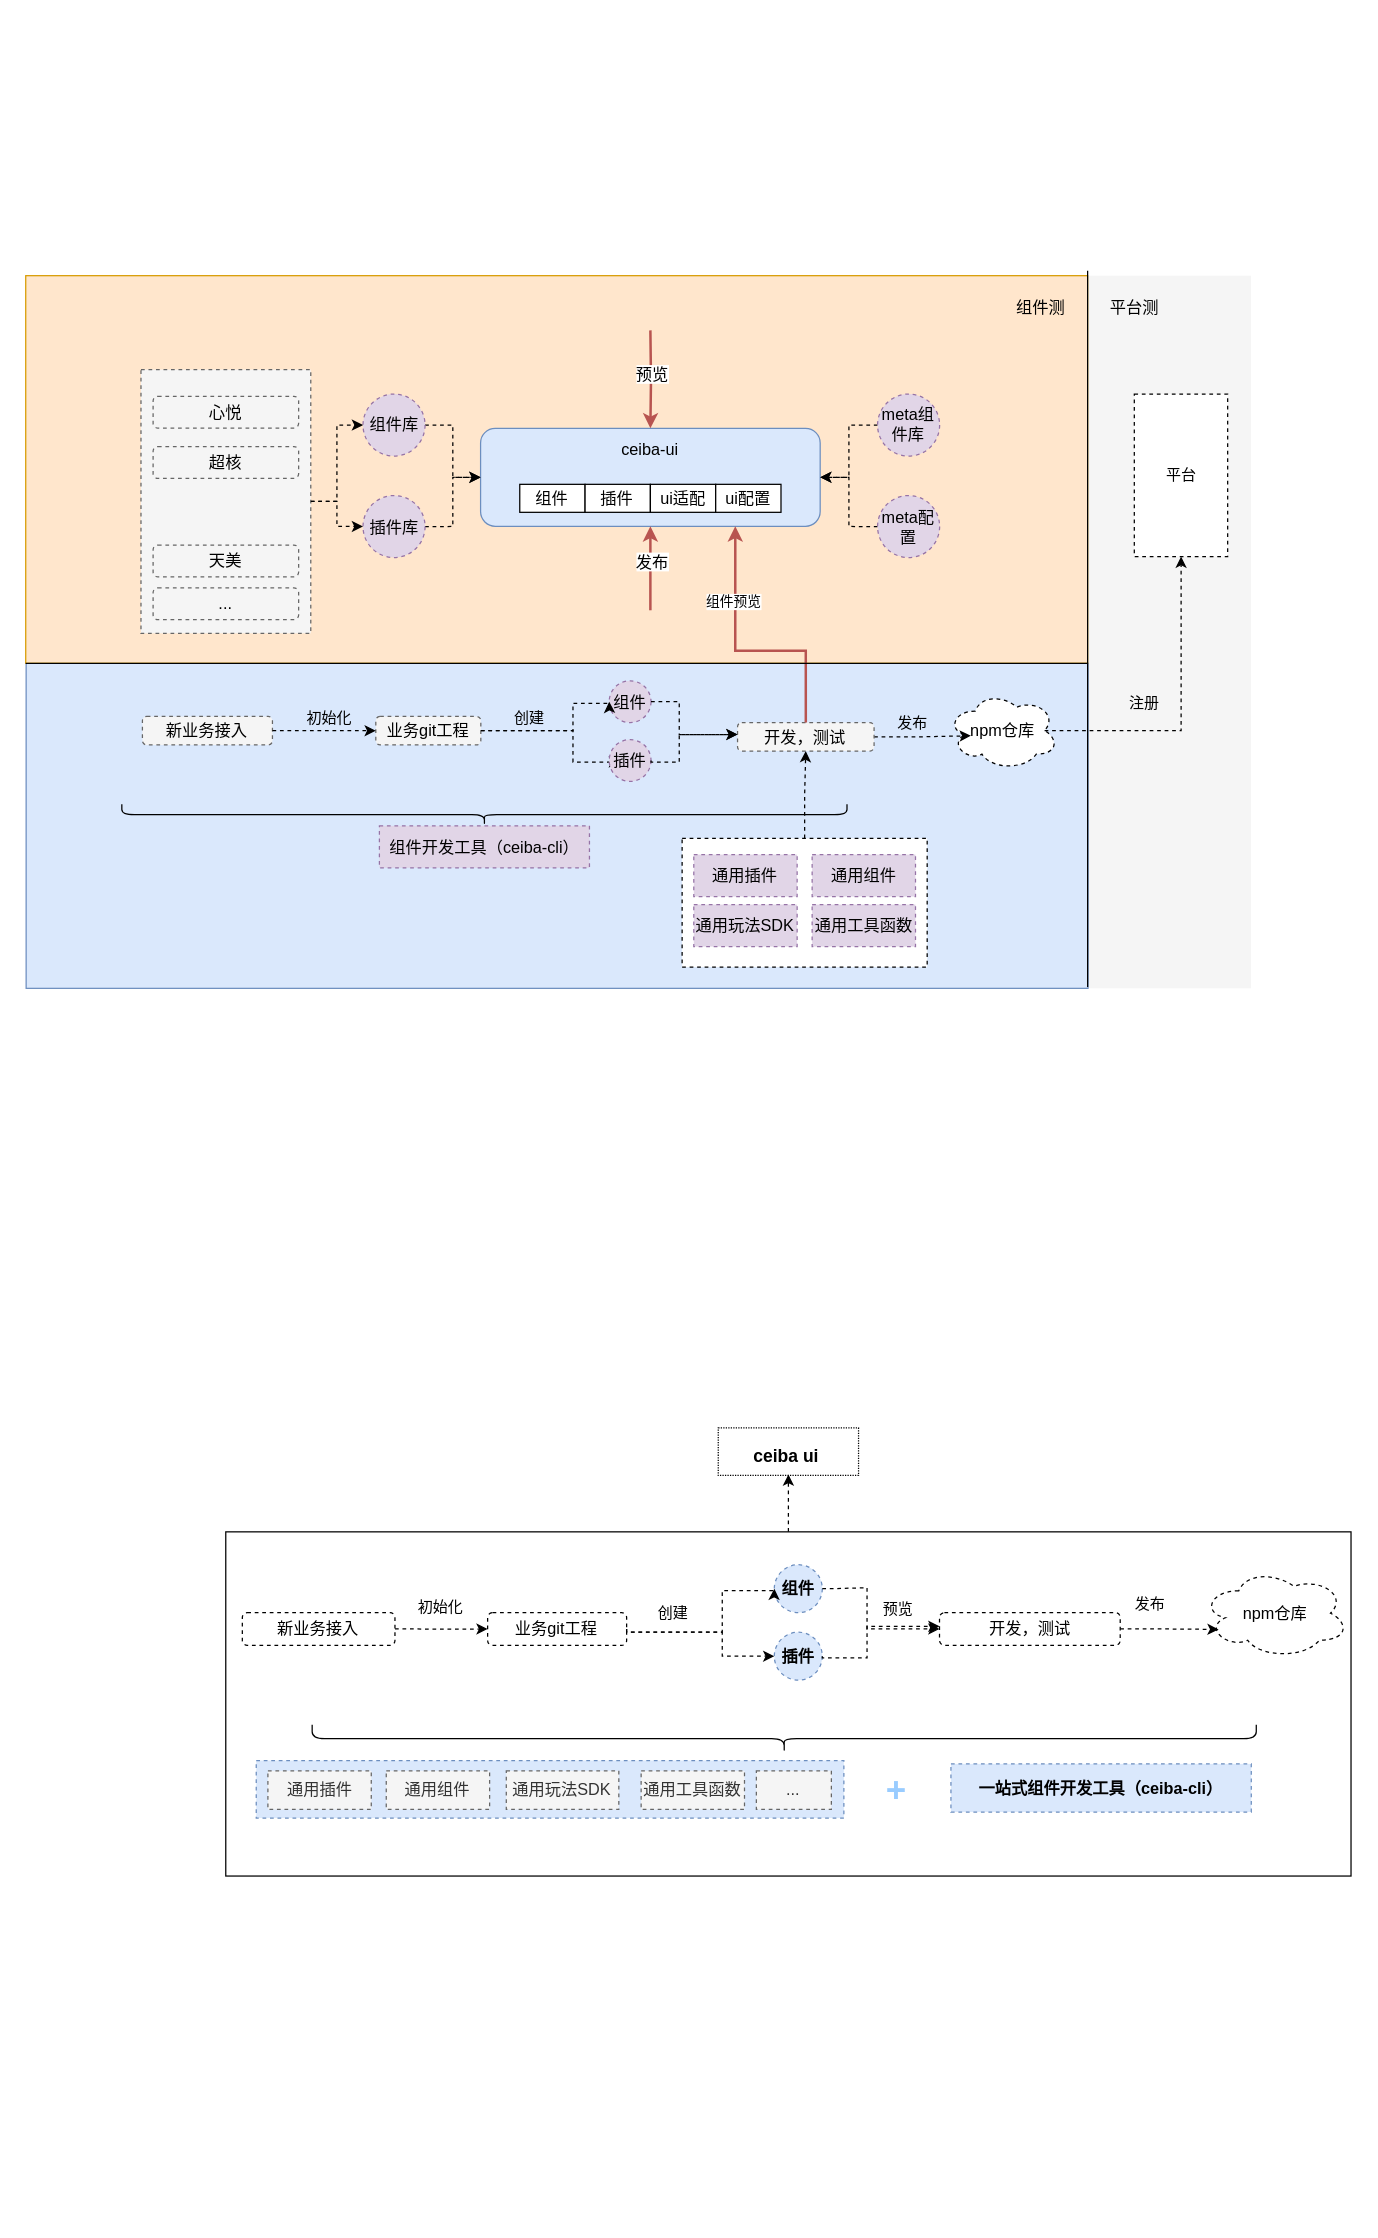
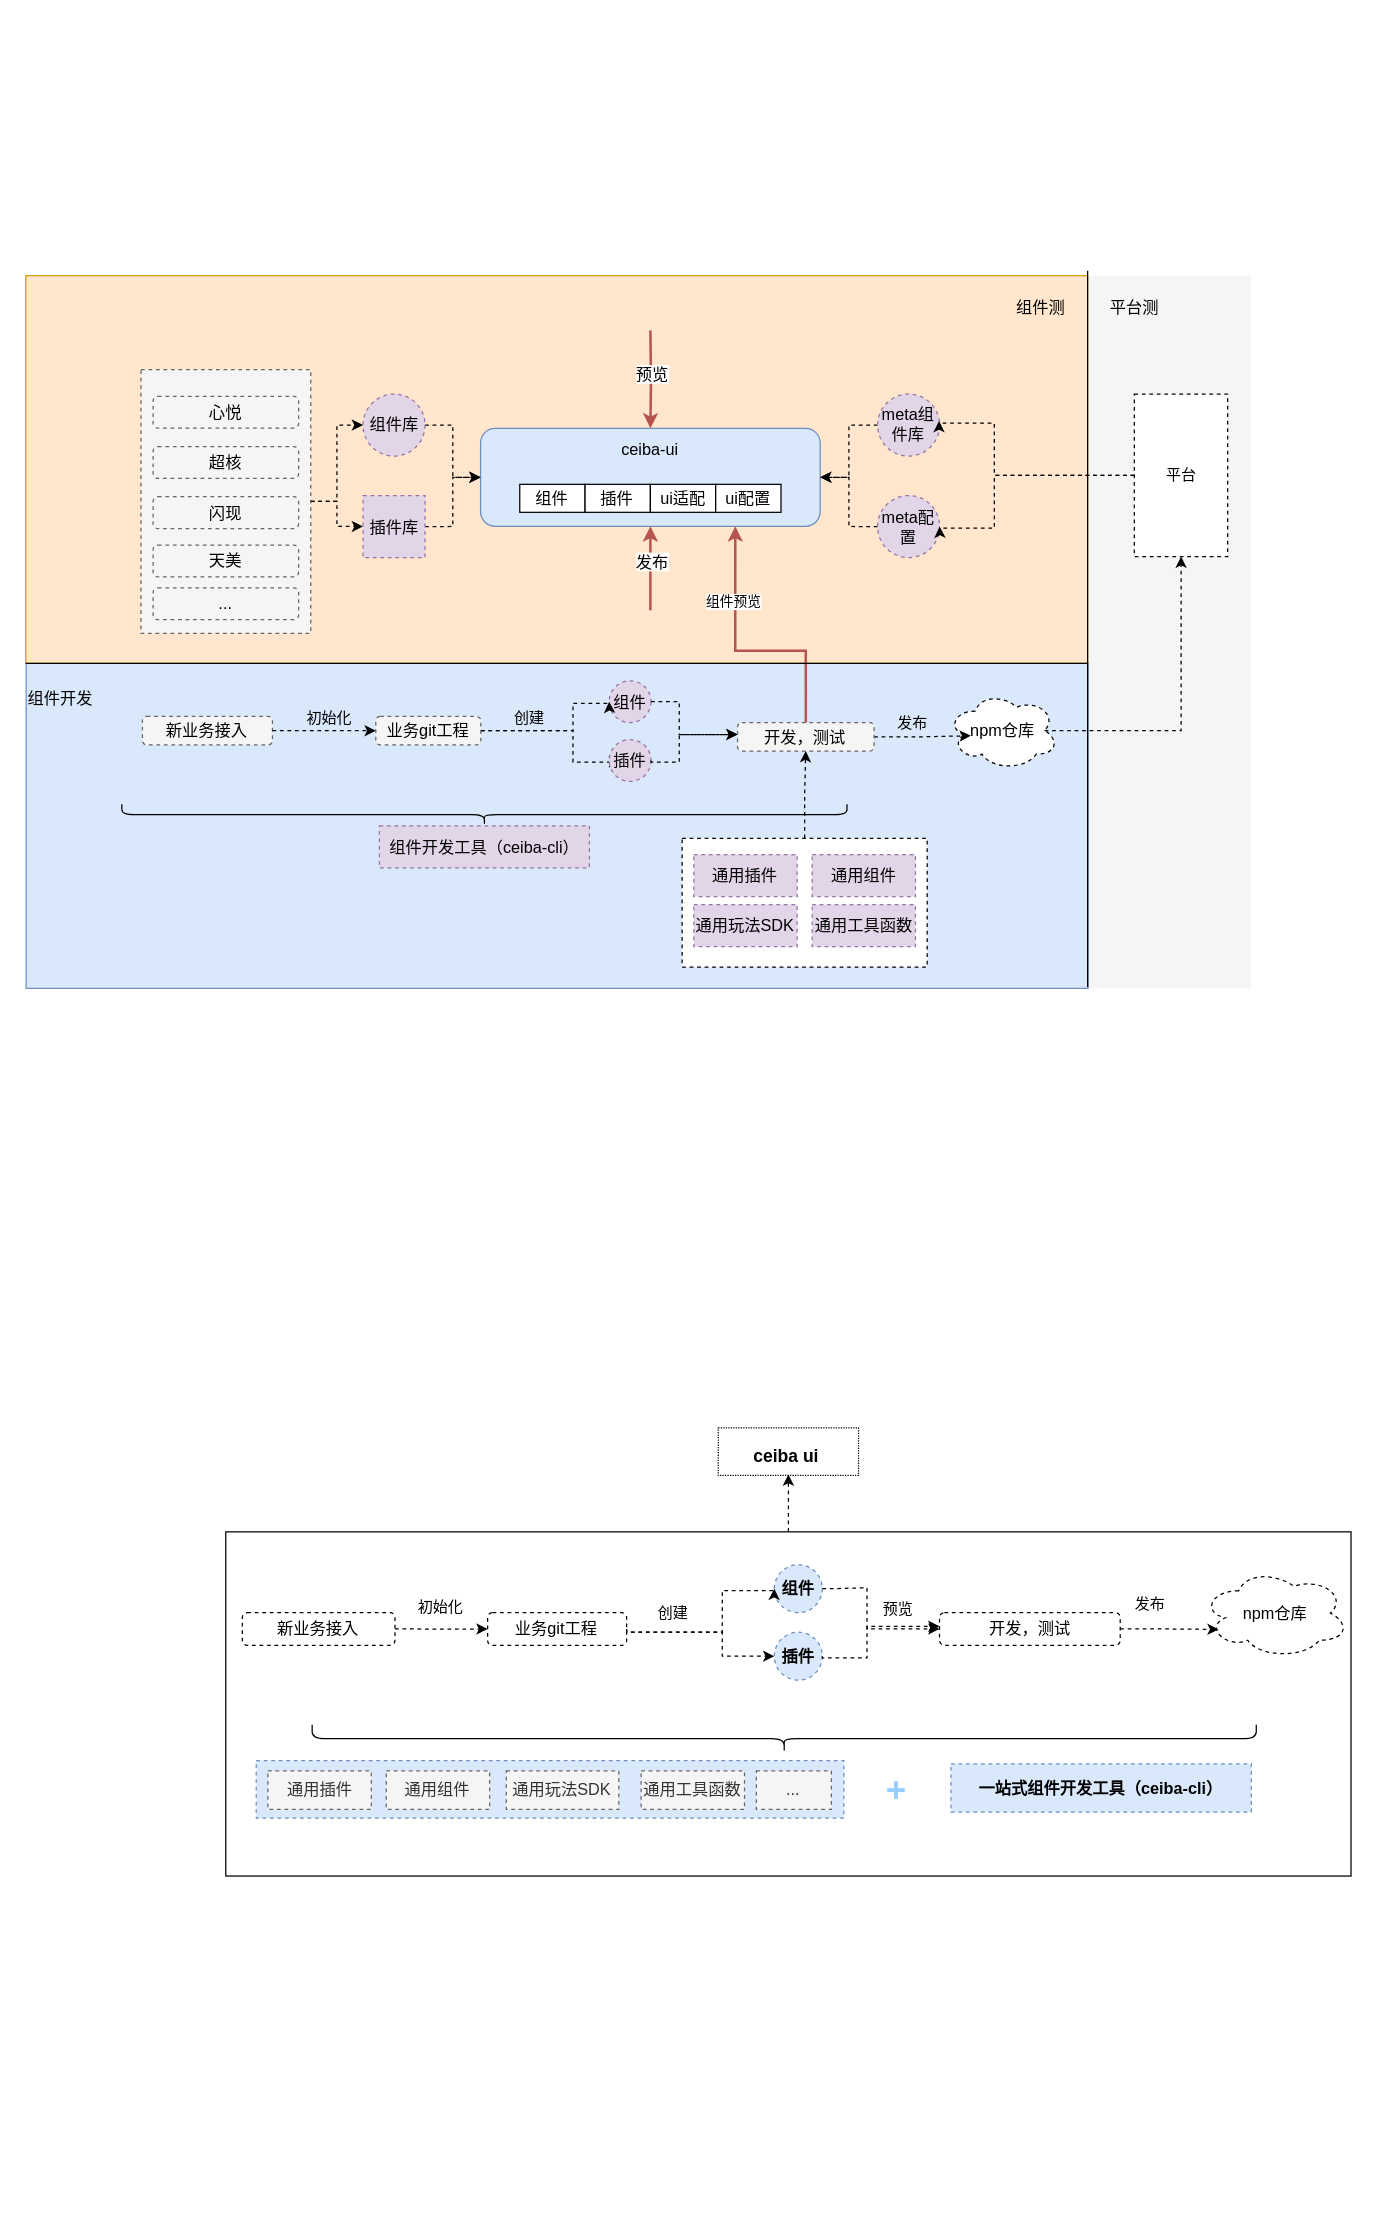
none -> (989, 423)
none -> (226, 513)
(394, 526) -> (394, 526)
none -> (989, 528)
none -> (61, 698)
(1144, 703) -> none
